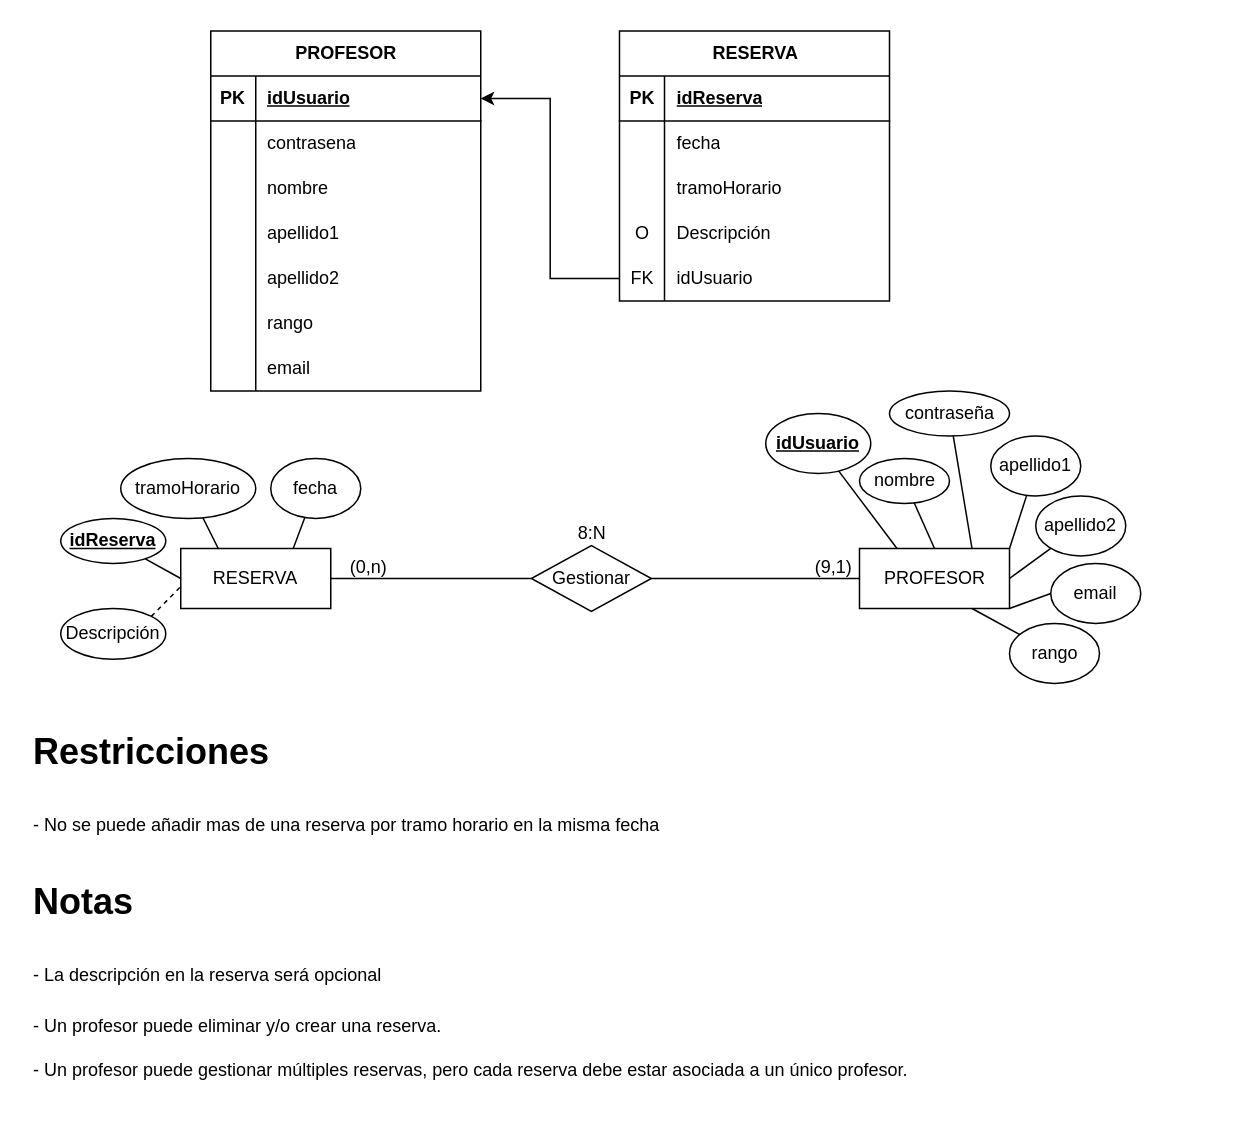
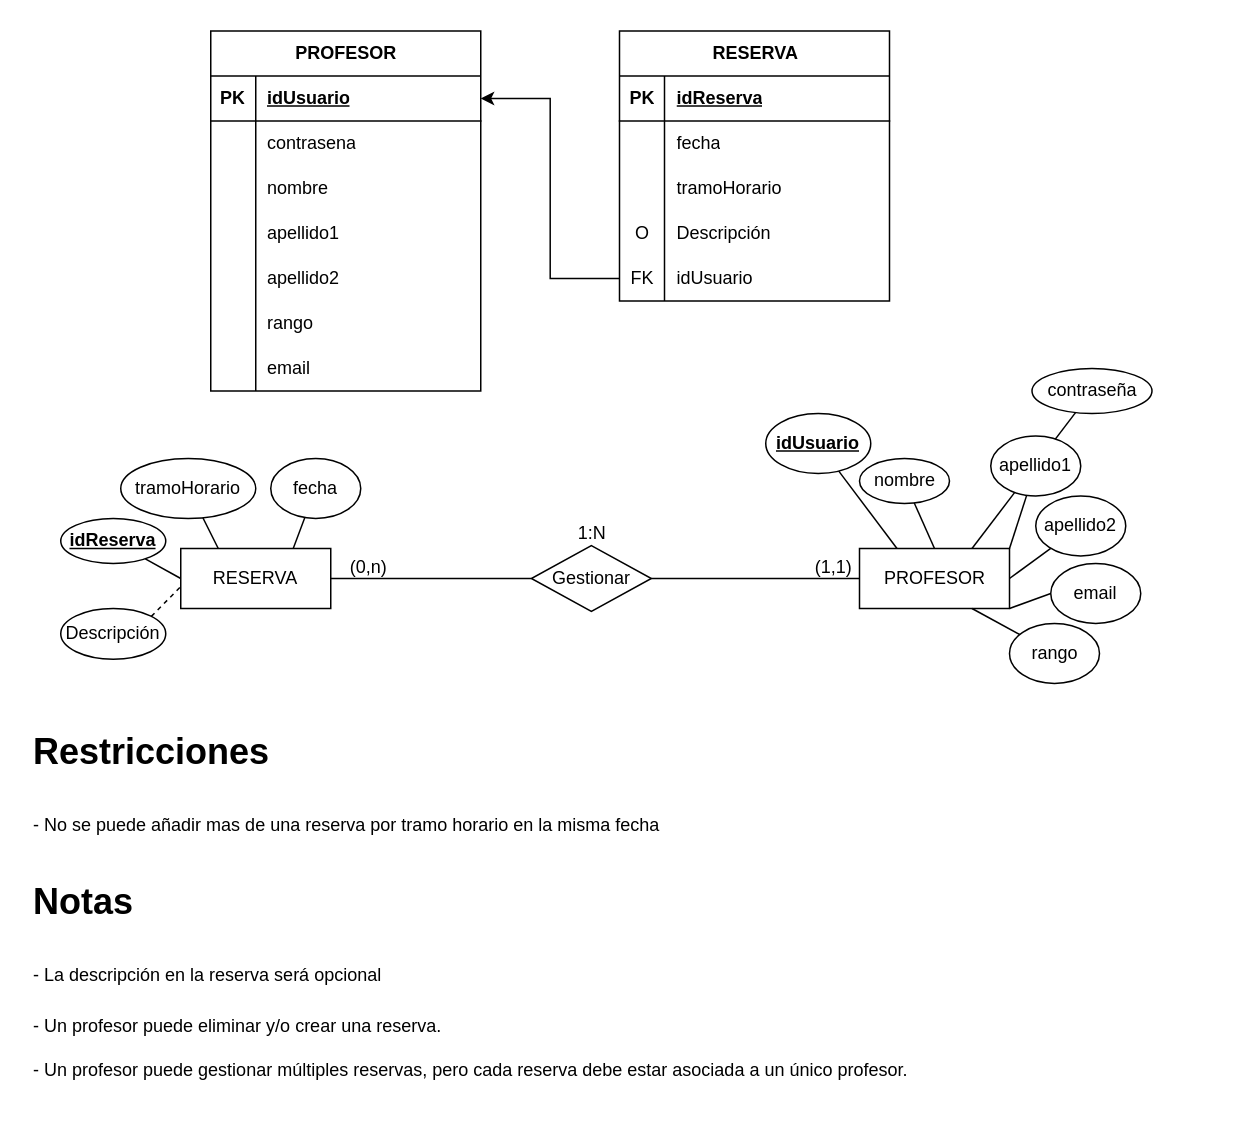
(950, 413) -> (1092, 391)
(593, 533) -> (593, 533)
(834, 568) -> (834, 568)
